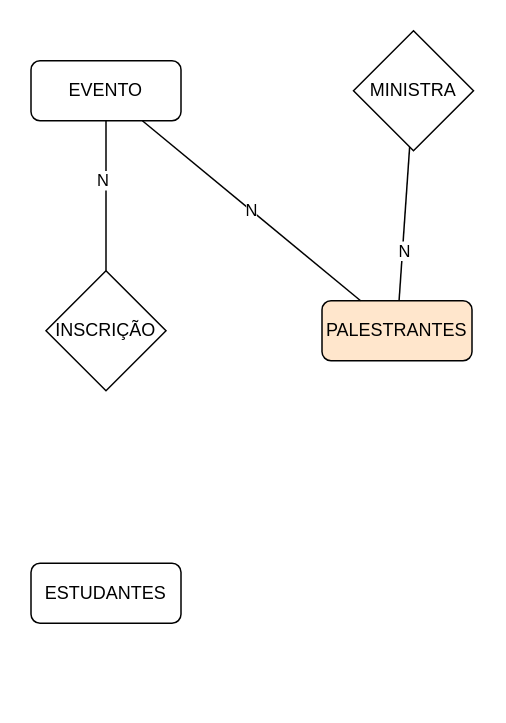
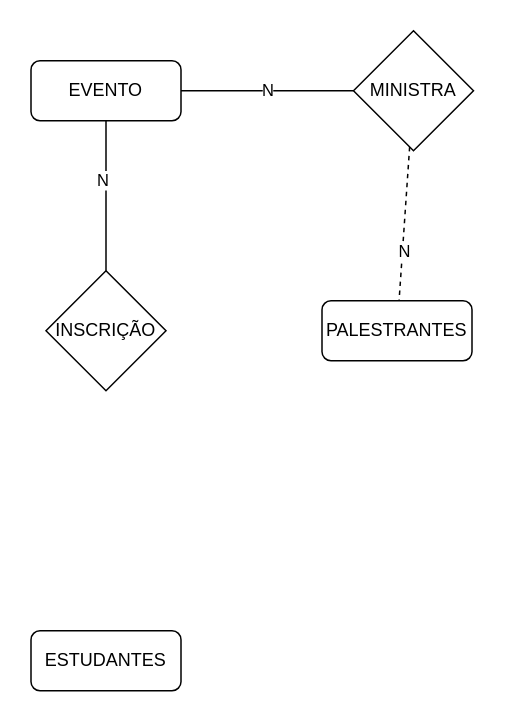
(406, 193) -> (406, 193)
(251, 211) -> (267, 91)
(397, 331) -> (397, 331)
(106, 593) -> (106, 661)
